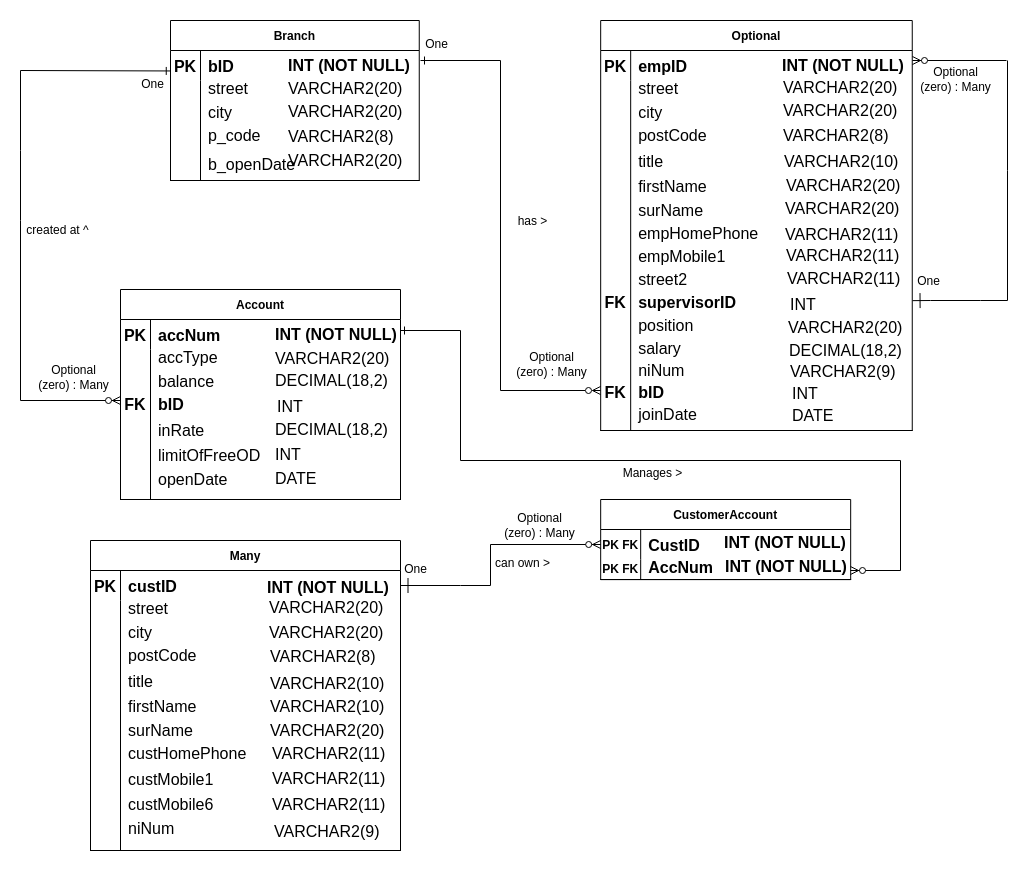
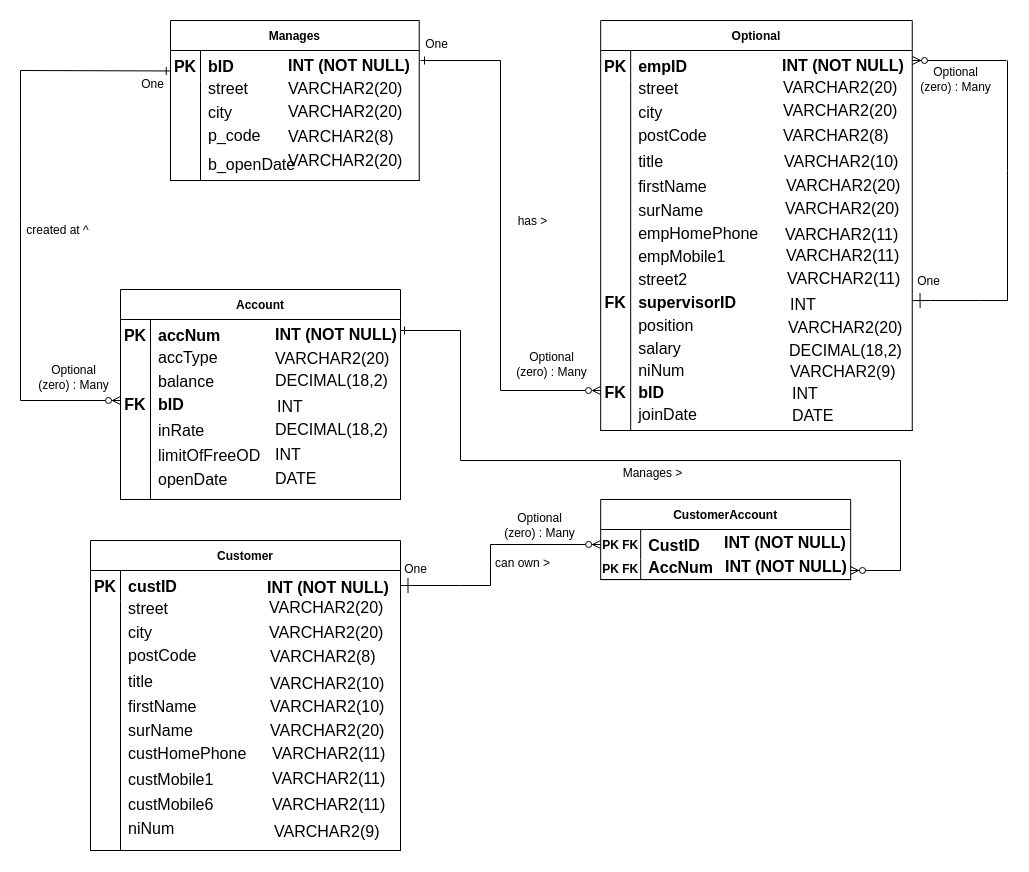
(294, 36) -> (294, 36)
(245, 556) -> (245, 556)
